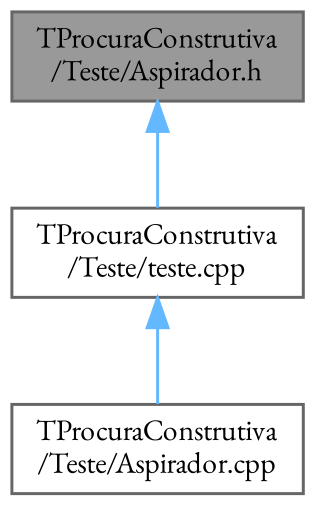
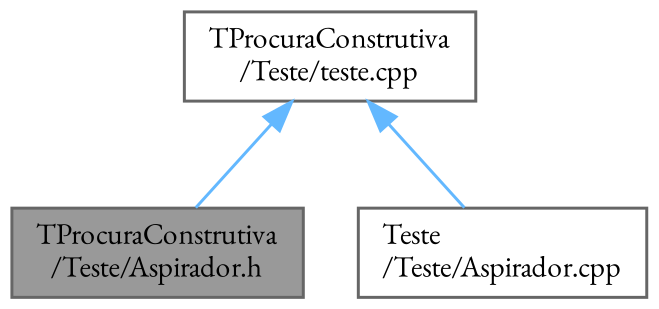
(158, 170) -> (234, 166)
(158, 449) -> (503, 253)
